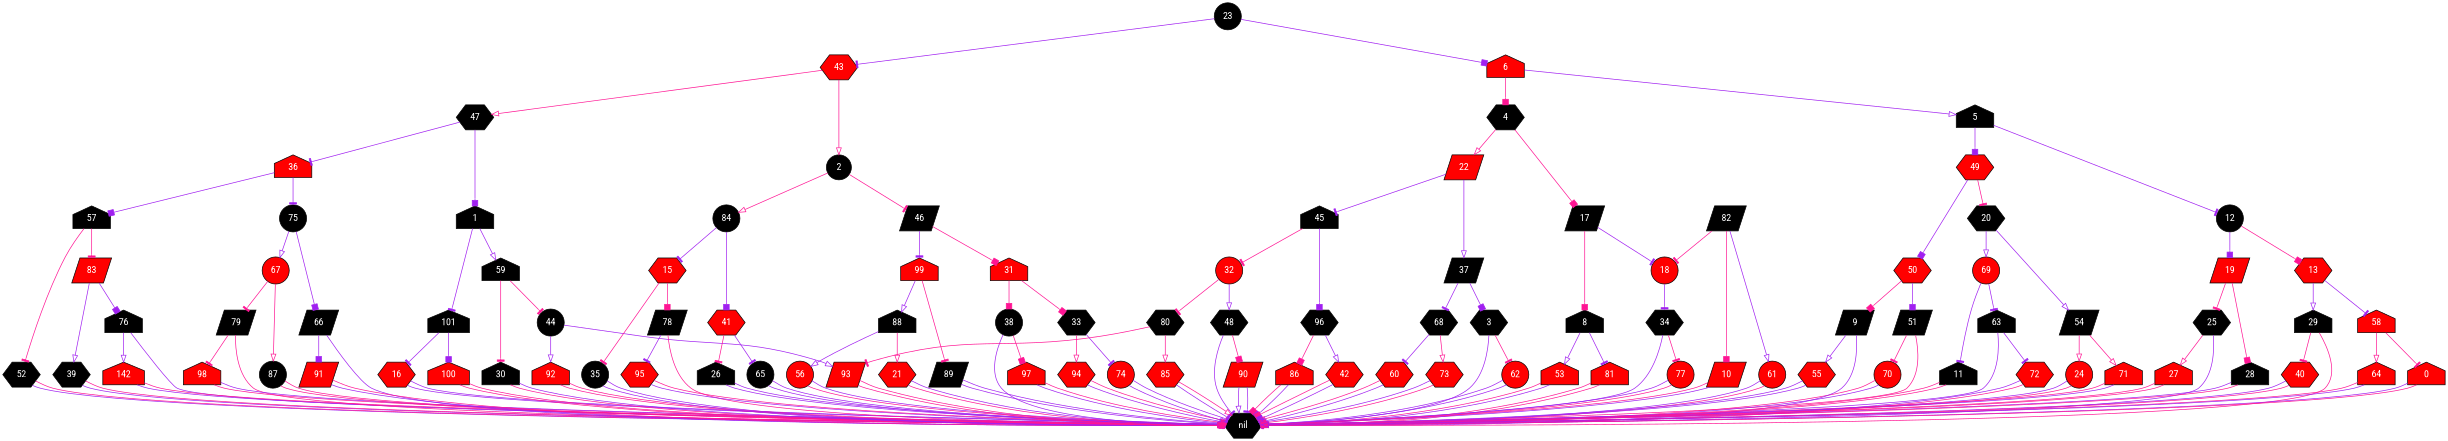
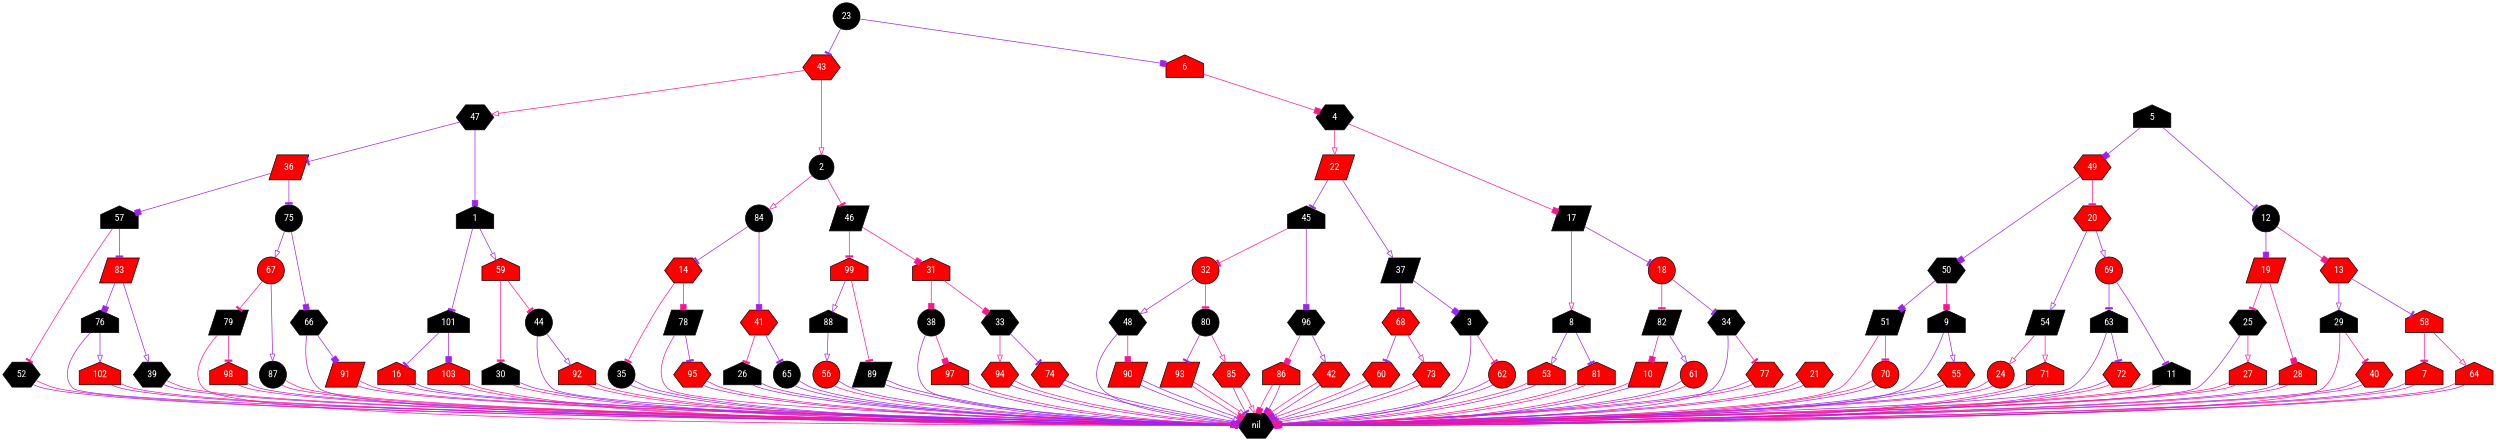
(1737, 92) -> none
(293, 167) -> (289, 167)
(1986, 218) -> (2092, 218)
(92, 242) -> (119, 242)
(919, 243) -> (849, 243)
(1695, 245) -> (1662, 295)
(1585, 267) -> (1572, 267)
(501, 270) -> (501, 270)
(667, 270) -> (683, 270)
(1912, 270) -> (1947, 270)
(274, 319) -> (272, 319)
(319, 323) -> (309, 323)
(1165, 323) -> (1206, 323)
(1439, 323) -> (1401, 323)
(1855, 323) -> (1947, 323)
(696, 342) -> (863, 414)
(1009, 343) -> (1194, 347)
(897, 344) -> none
(124, 375) -> (100, 375)
(397, 375) -> (397, 375)
(449, 375) -> (449, 375)
(1121, 375) -> (1050, 375)
(1681, 375) -> (1765, 375)
(2250, 375) -> (2298, 375)
(2426, 375) -> (2424, 375)
